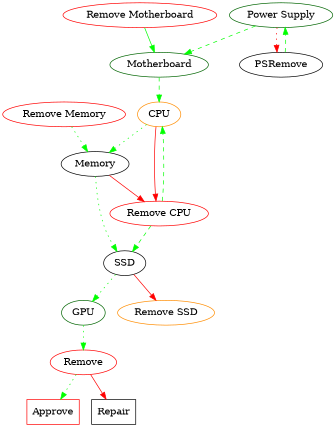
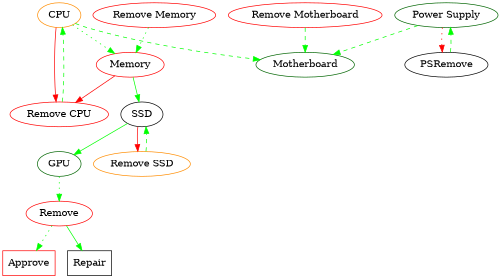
(148, 37) -> (305, 37)
(159, 86) -> (163, 45)
(95, 164) -> (130, 65)
(100, 212) -> (135, 86)
(144, 236) -> (147, 143)
(106, 285) -> (104, 137)
(96, 384) -> (72, 235)
